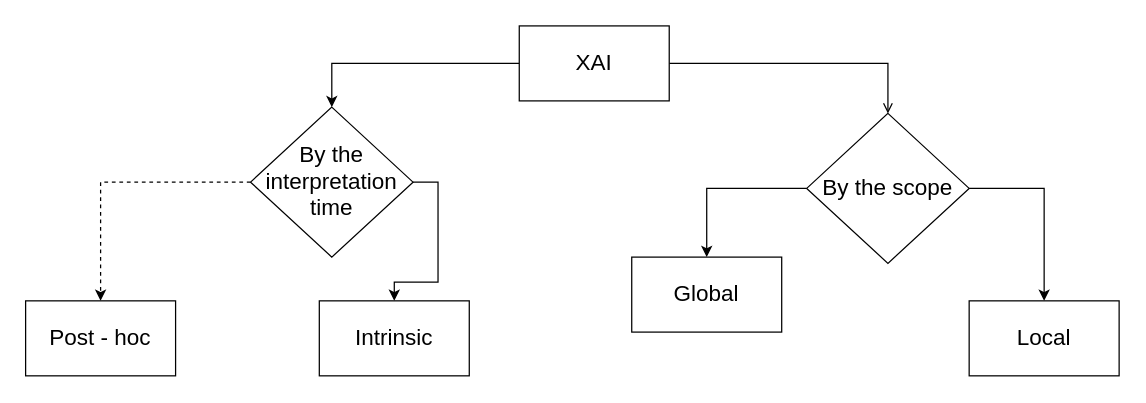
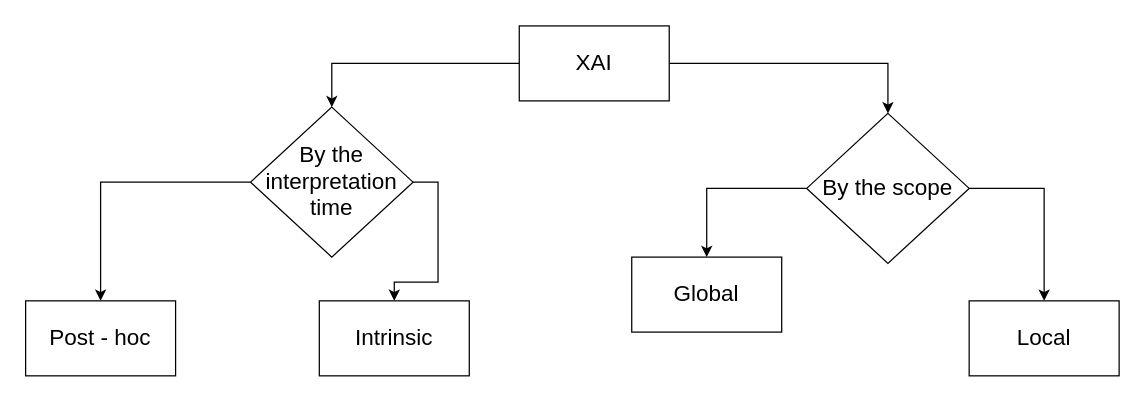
(888, 105) -> (888, 103)
(120, 182) -> (120, 182)
